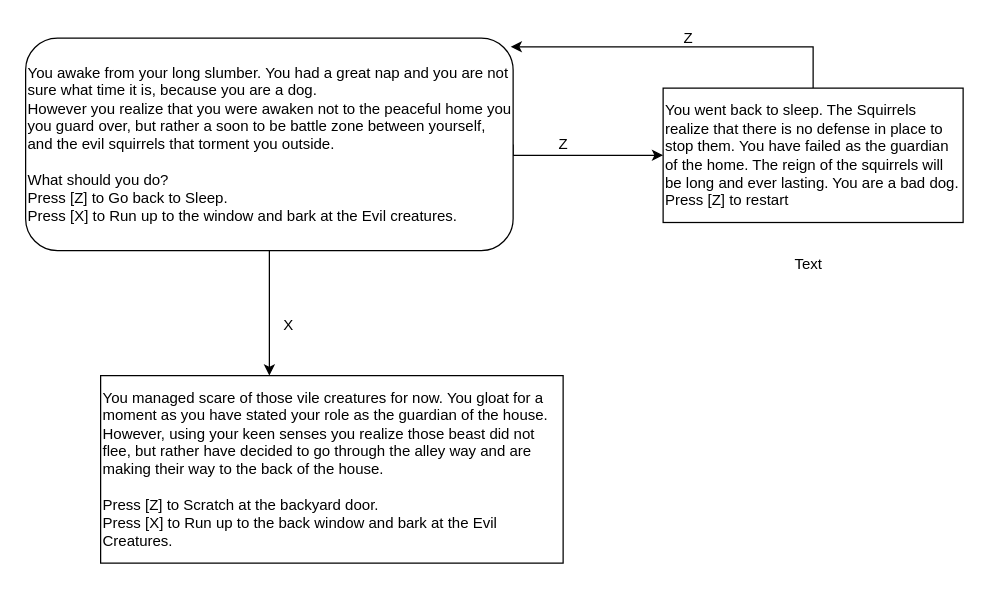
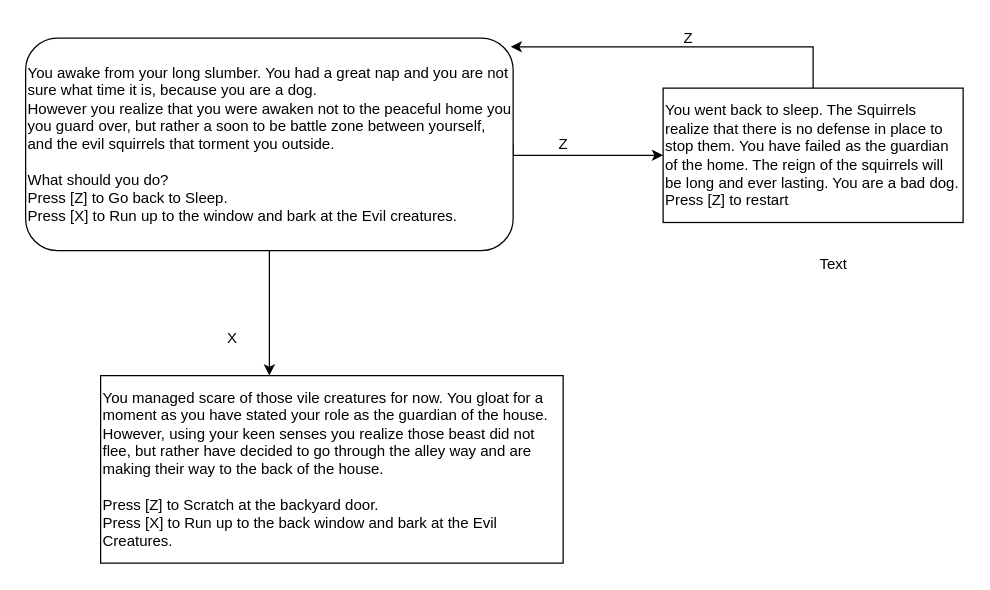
(808, 264) -> (833, 264)
(288, 326) -> (232, 338)
